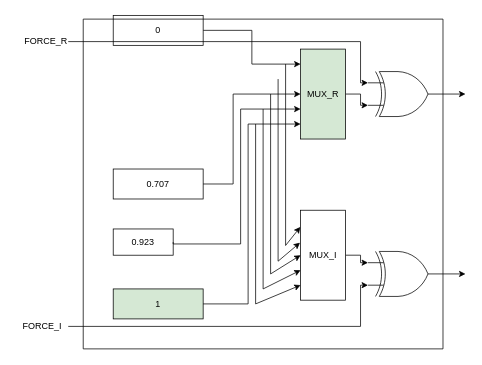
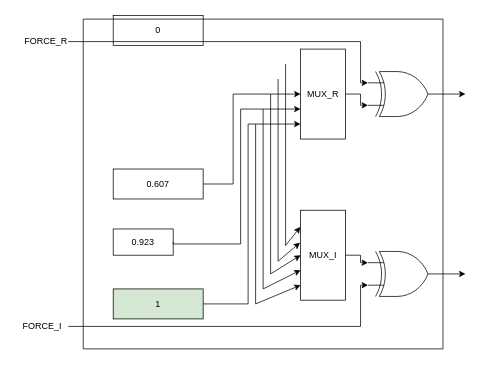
(228, 30) -> none
(323, 94) -> (323, 94)
(158, 184) -> (158, 184)
